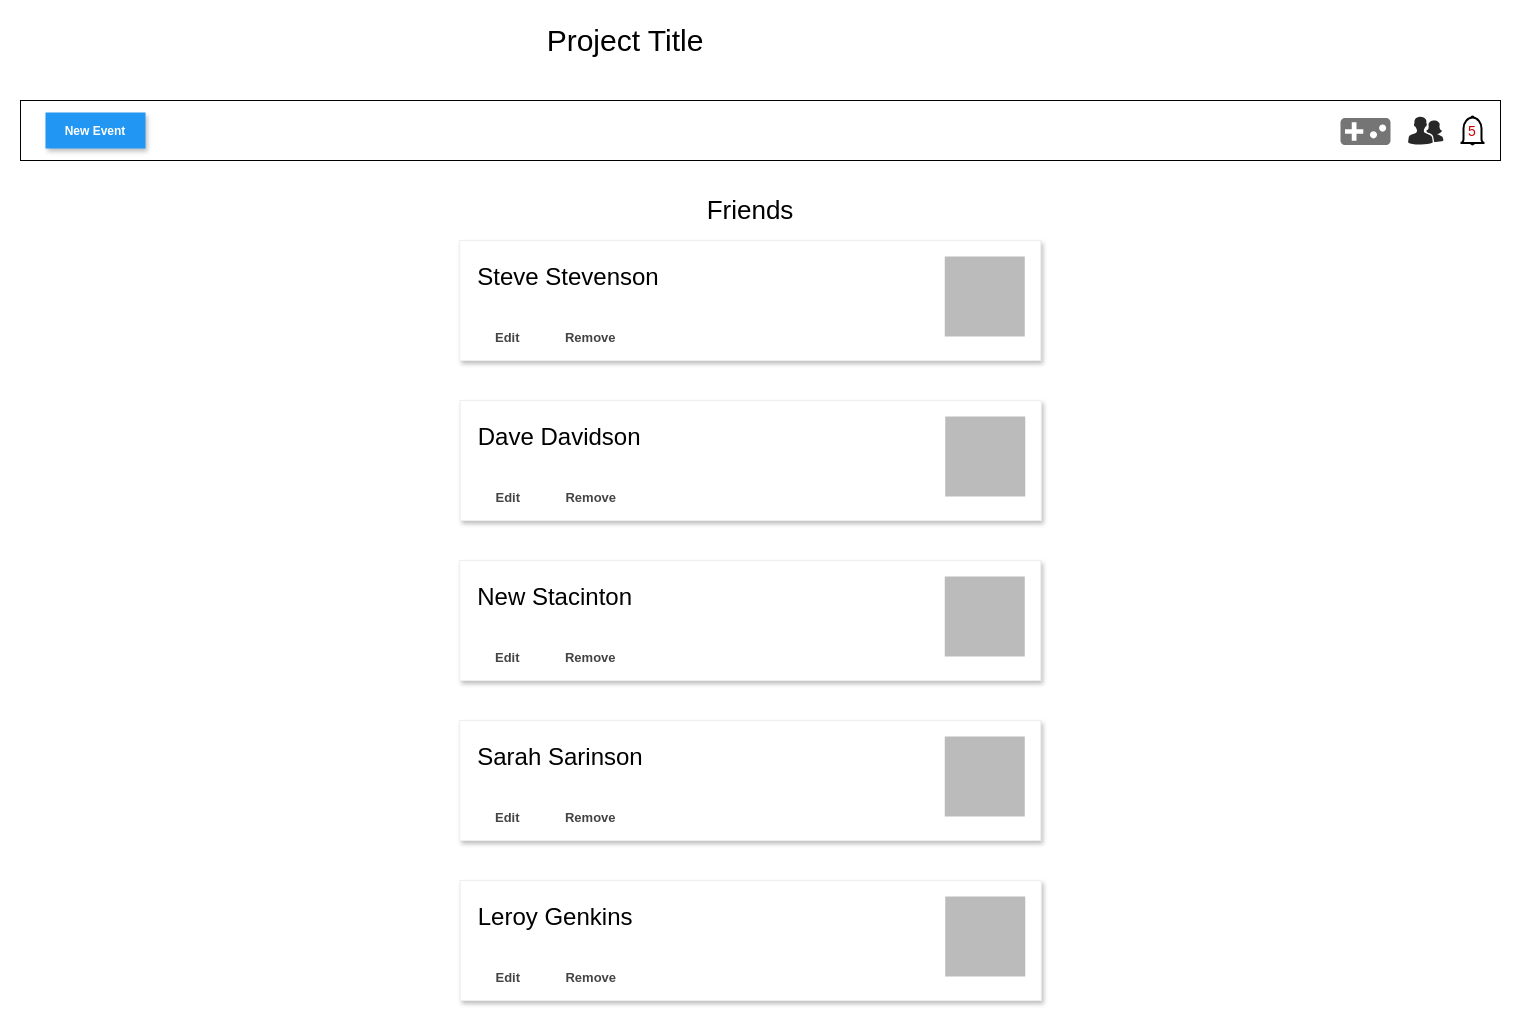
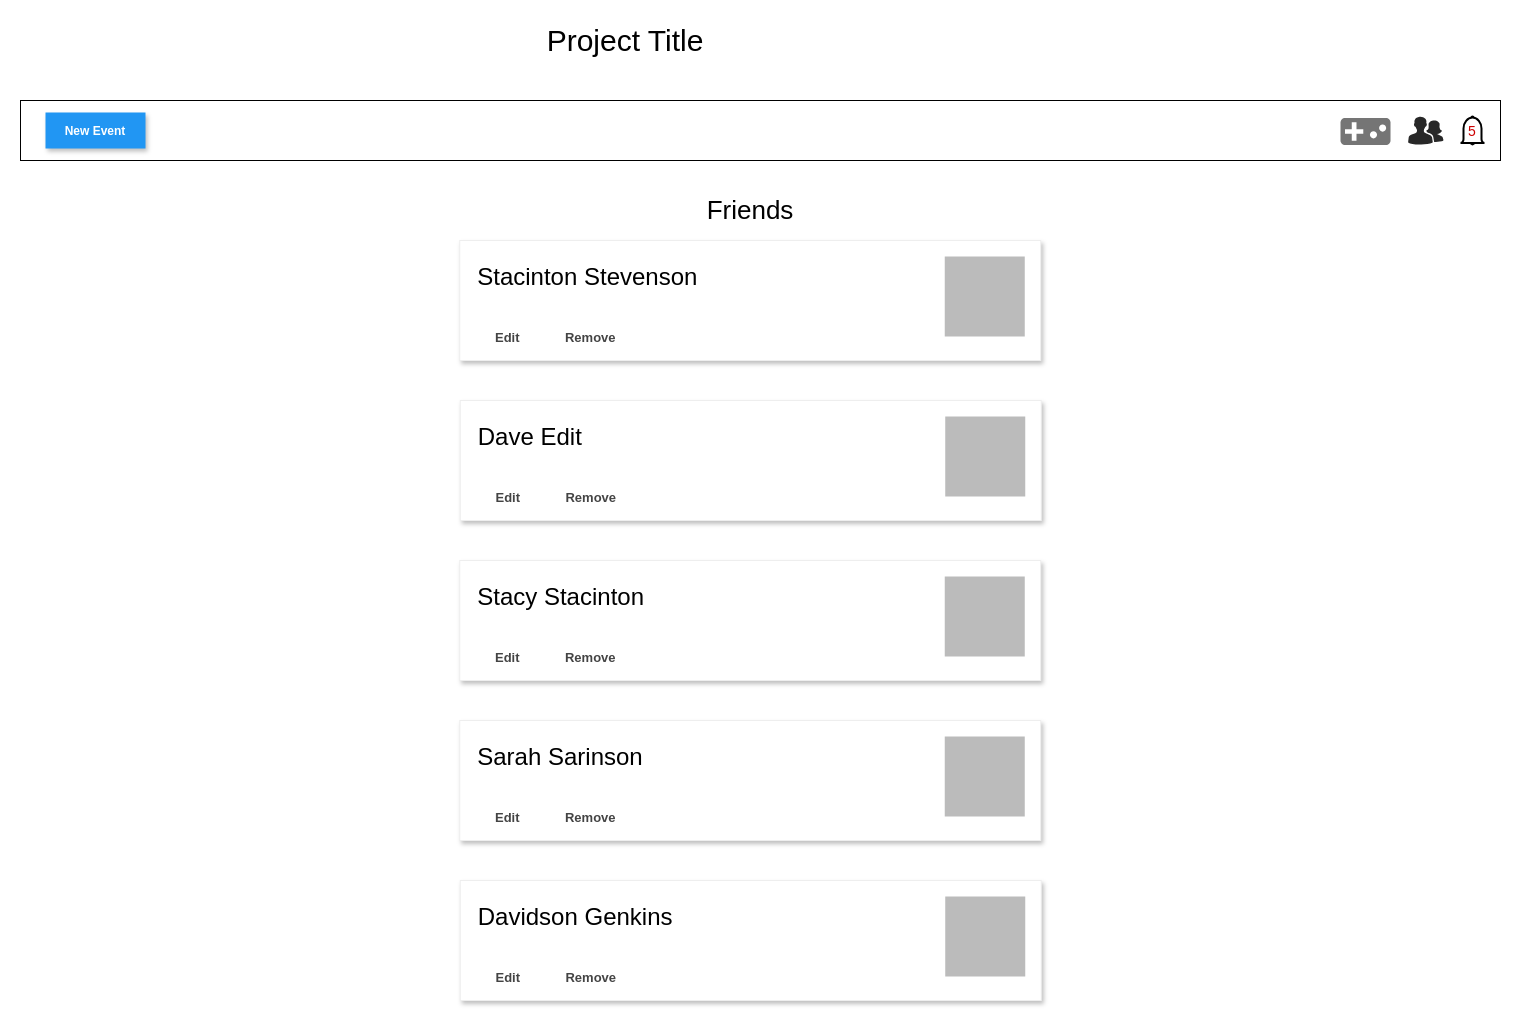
(575, 277) -> (599, 277)
(559, 437) -> (532, 437)
(558, 597) -> (572, 597)
(559, 917) -> (576, 917)
